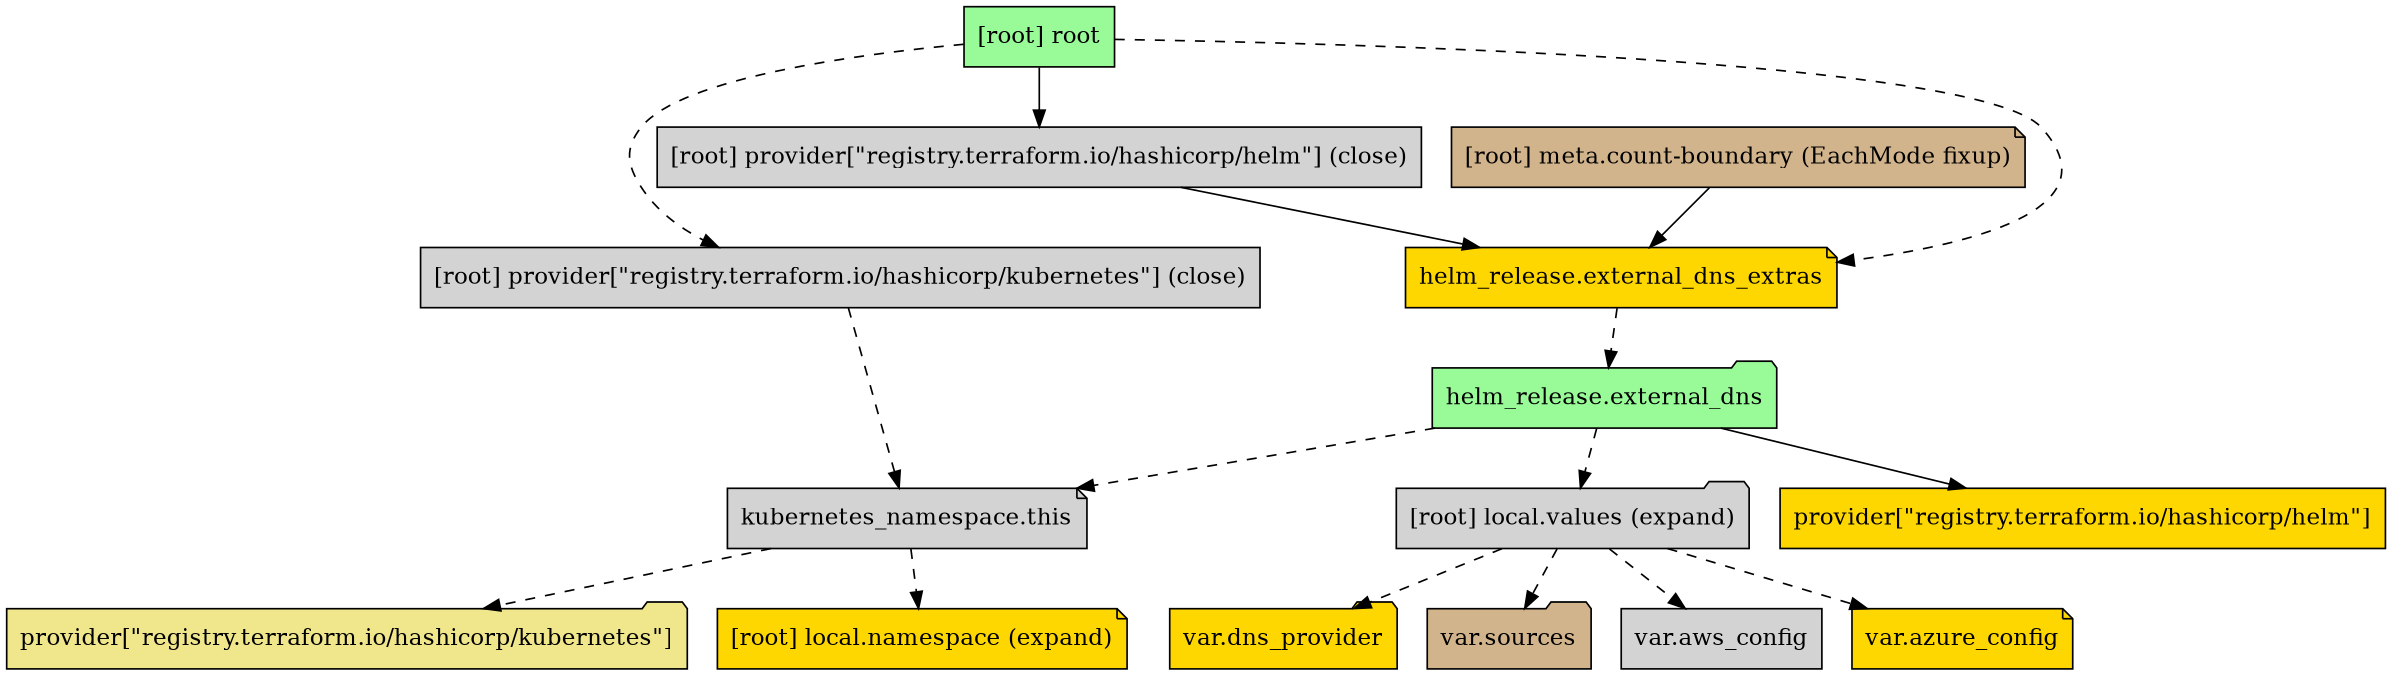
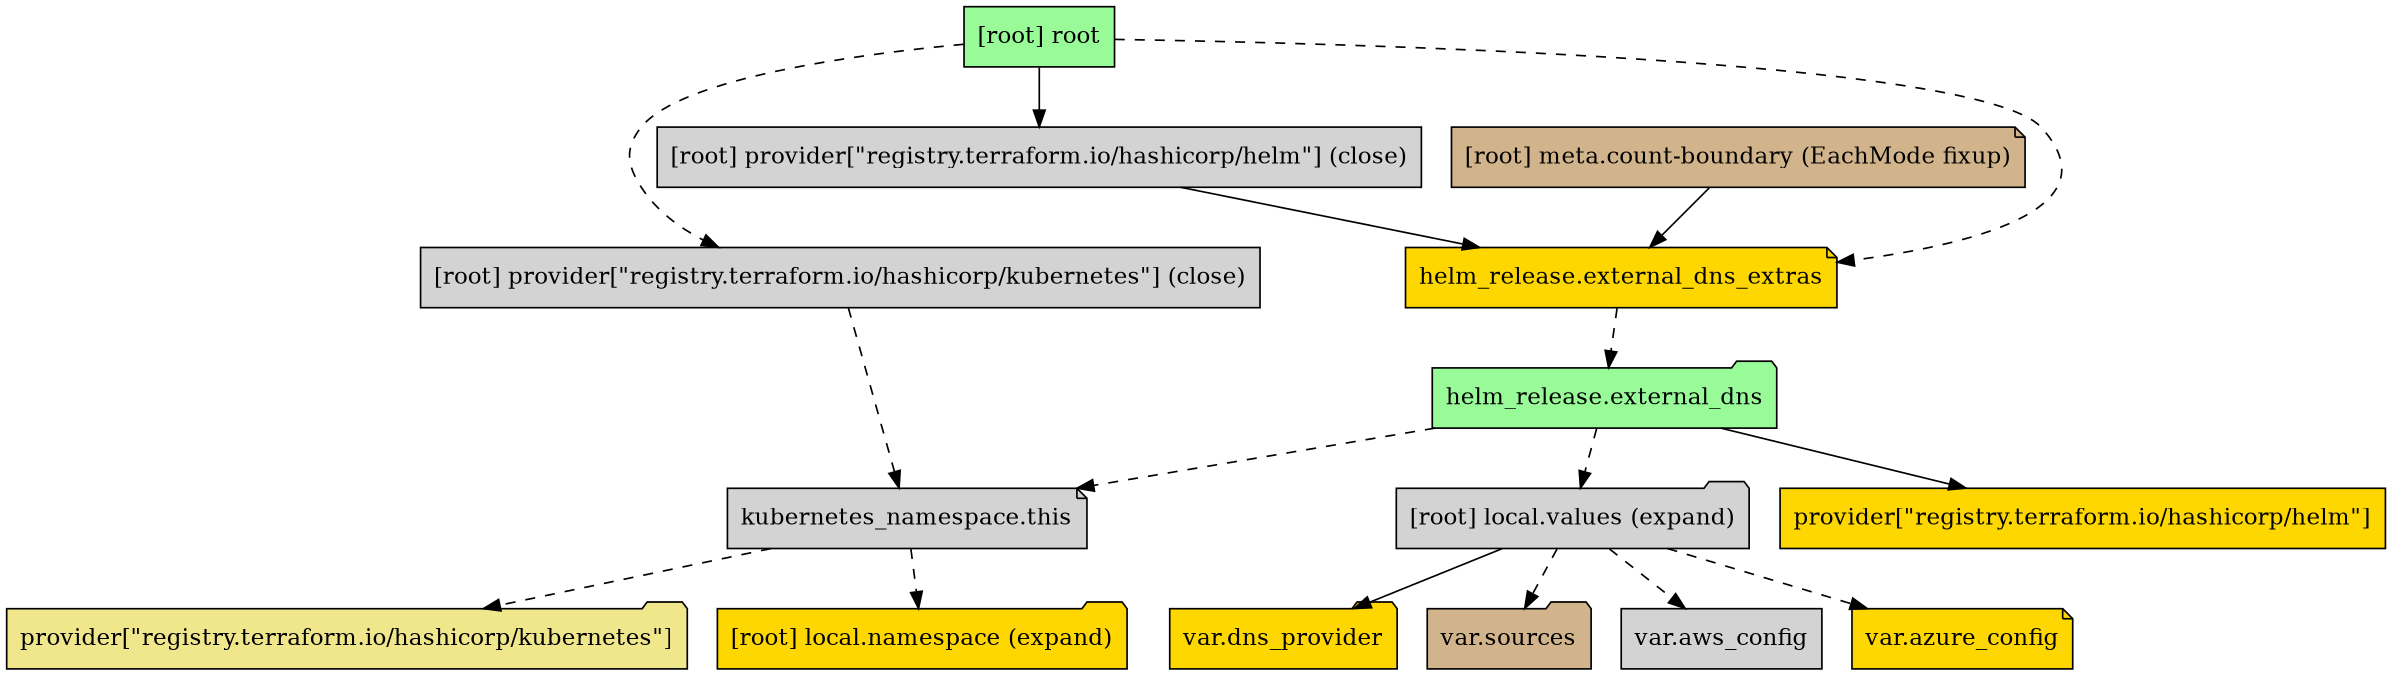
(1436, 575) -> (1436, 575)
(922, 639) -> (922, 639)
